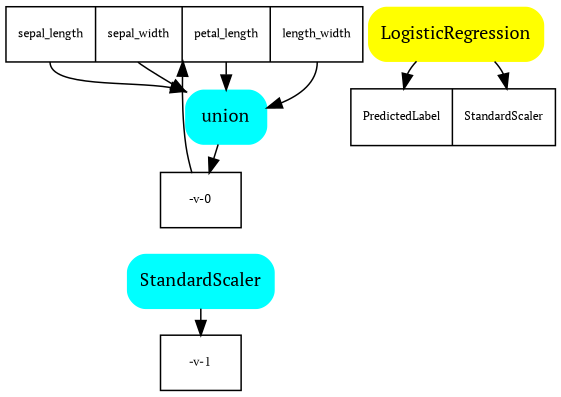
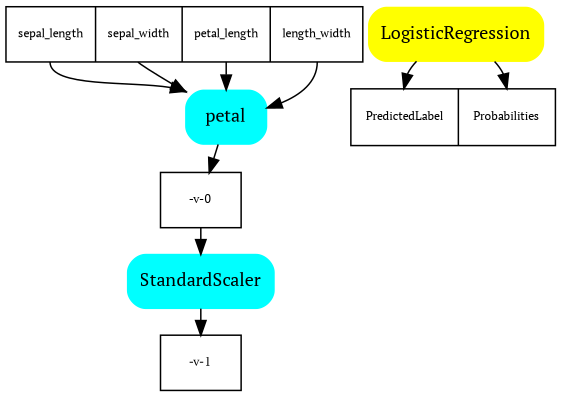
(504, 116) -> (507, 116)
(226, 117) -> (226, 117)
(184, 125) -> (201, 233)
